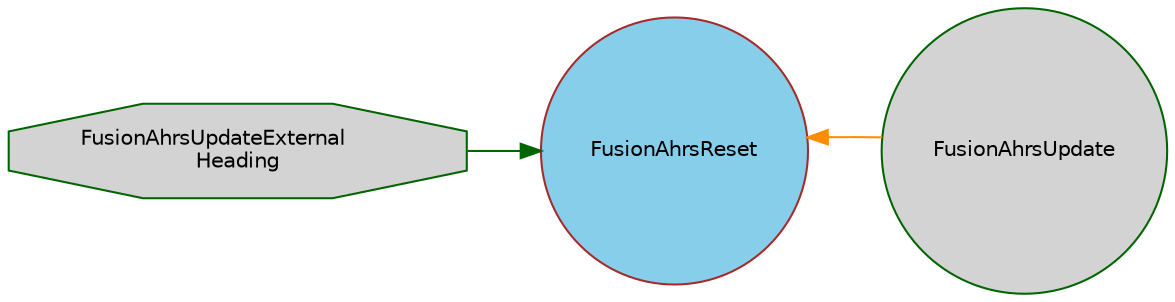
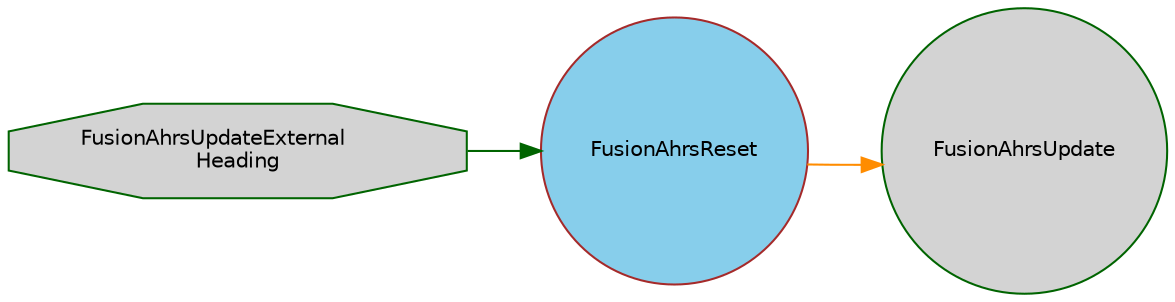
(855, 137) -> (834, 165)
